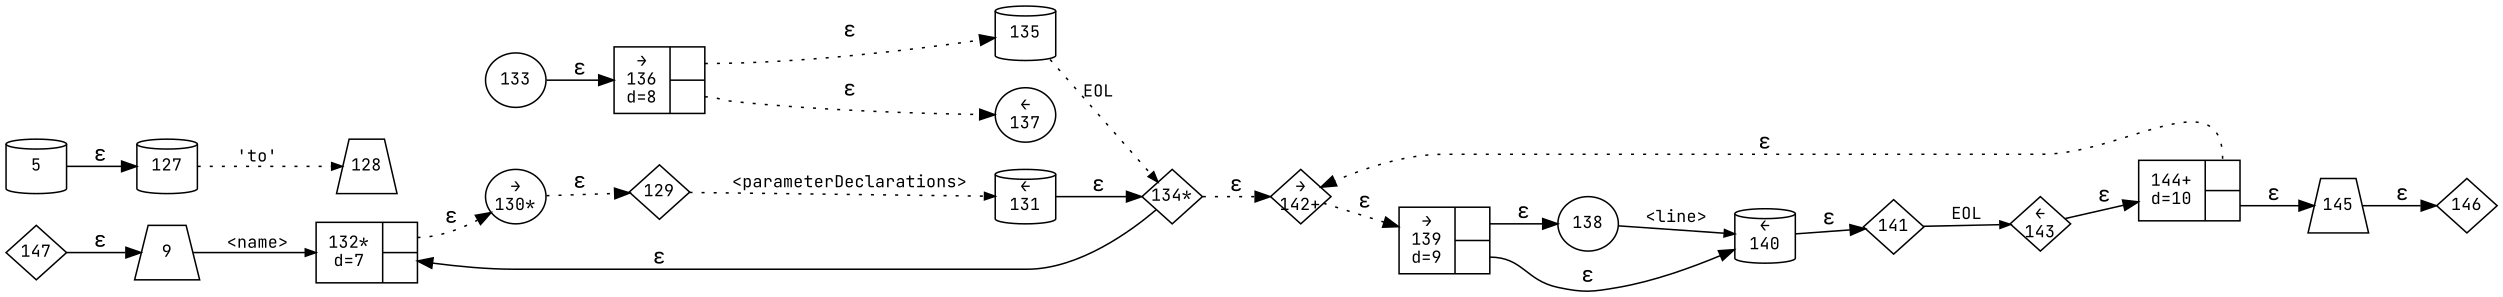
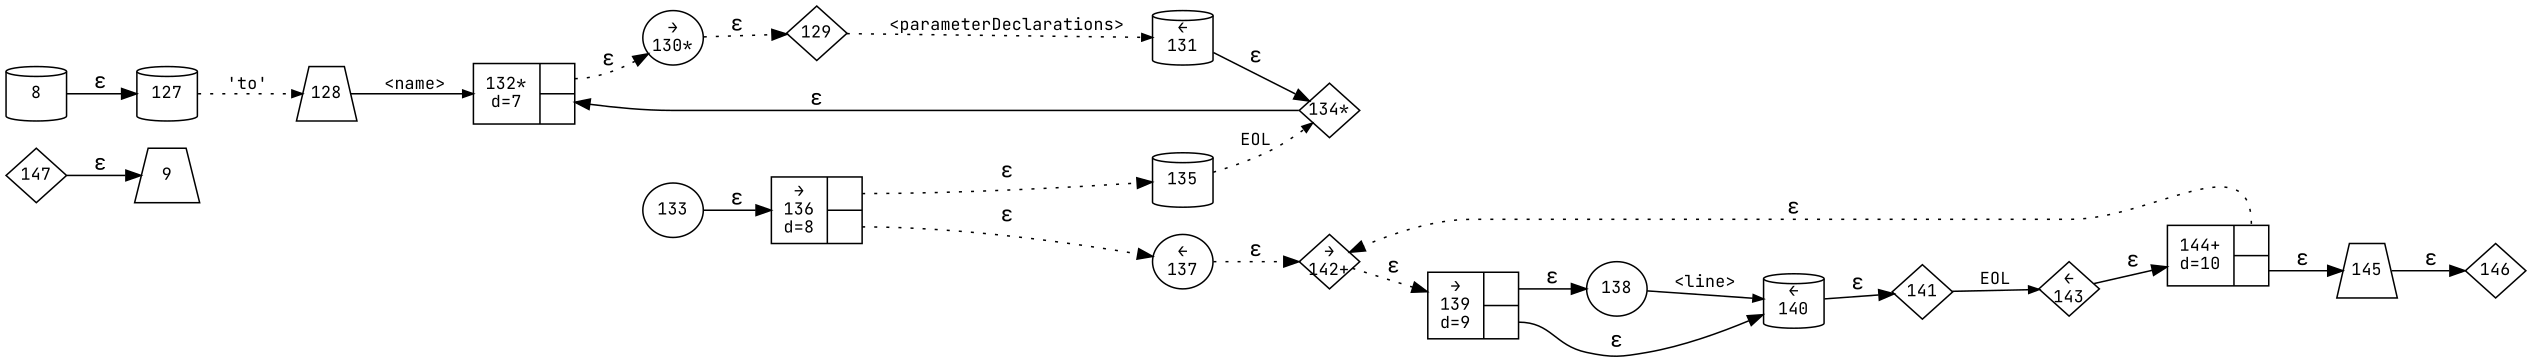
(36, 166) -> (36, 94)
(1229, 197) -> (1248, 262)
(249, 253) -> (407, 94)
